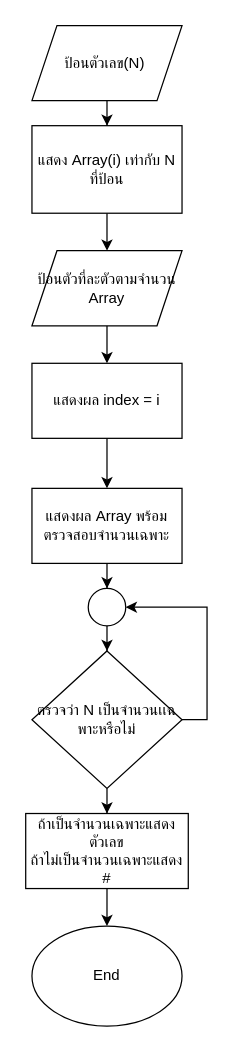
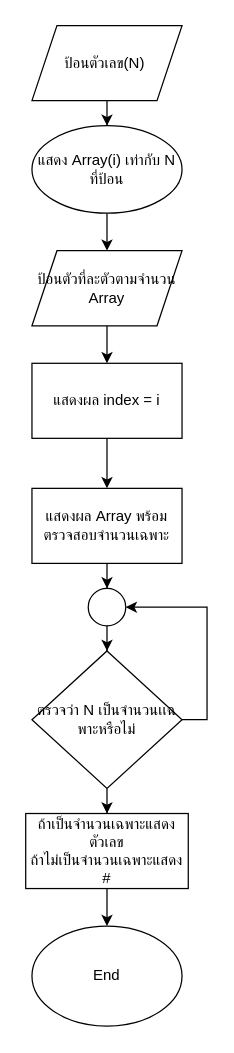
(107, 169) -> (107, 169)
